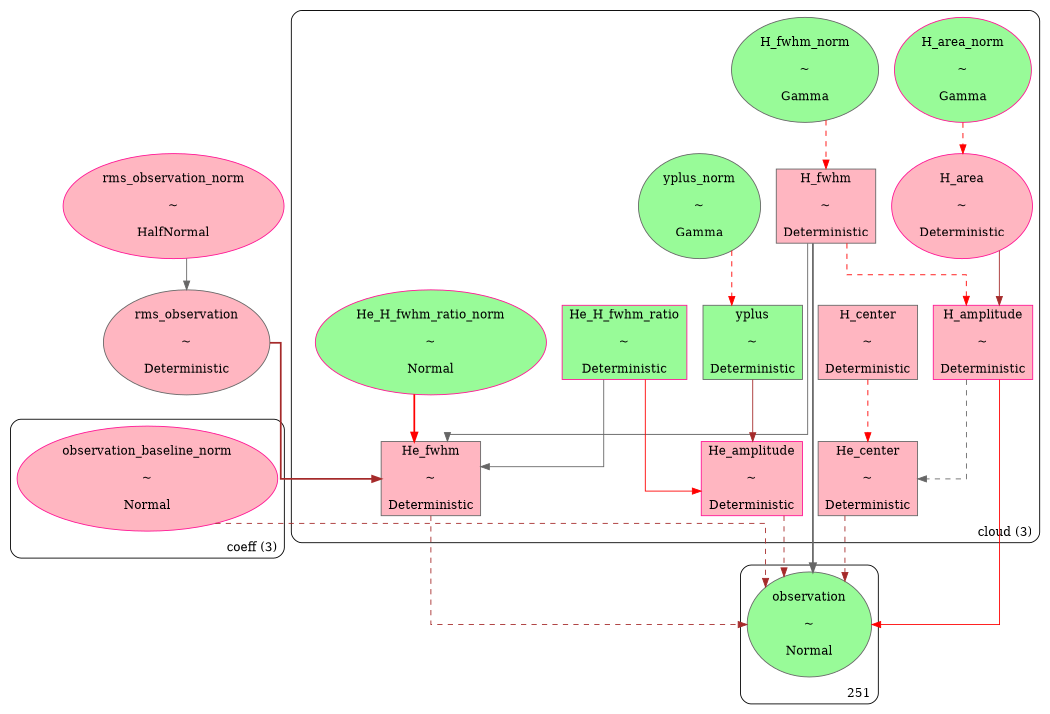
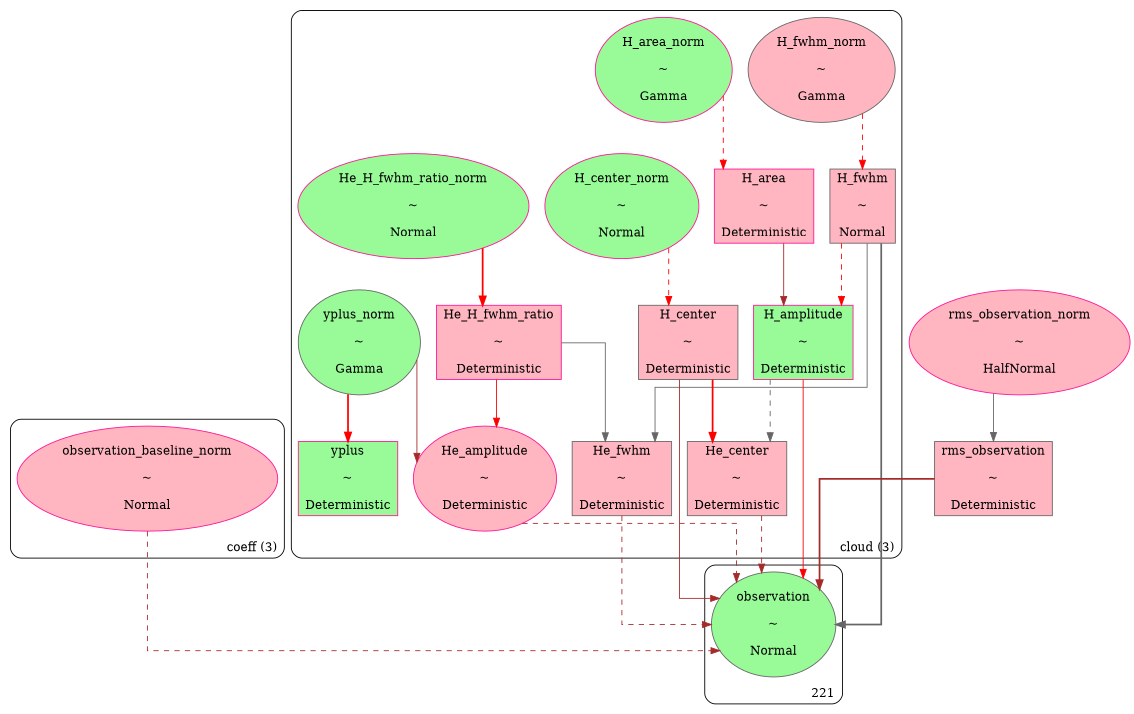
(805, 70) -> (822, 70)
none -> (622, 206)
(826, 206) -> (863, 206)
(962, 206) -> (764, 206)
(732, 274) -> (348, 413)
(187, 342) -> (993, 479)
(625, 342) -> (499, 342)
(753, 342) -> (348, 479)
(983, 342) -> (803, 342)
(753, 406) -> (417, 407)
(868, 406) -> (713, 406)
(281, 409) -> (826, 479)
(414, 413) -> (483, 272)
(752, 479) -> (485, 479)
none -> (679, 505)
(859, 694) -> (823, 694)
